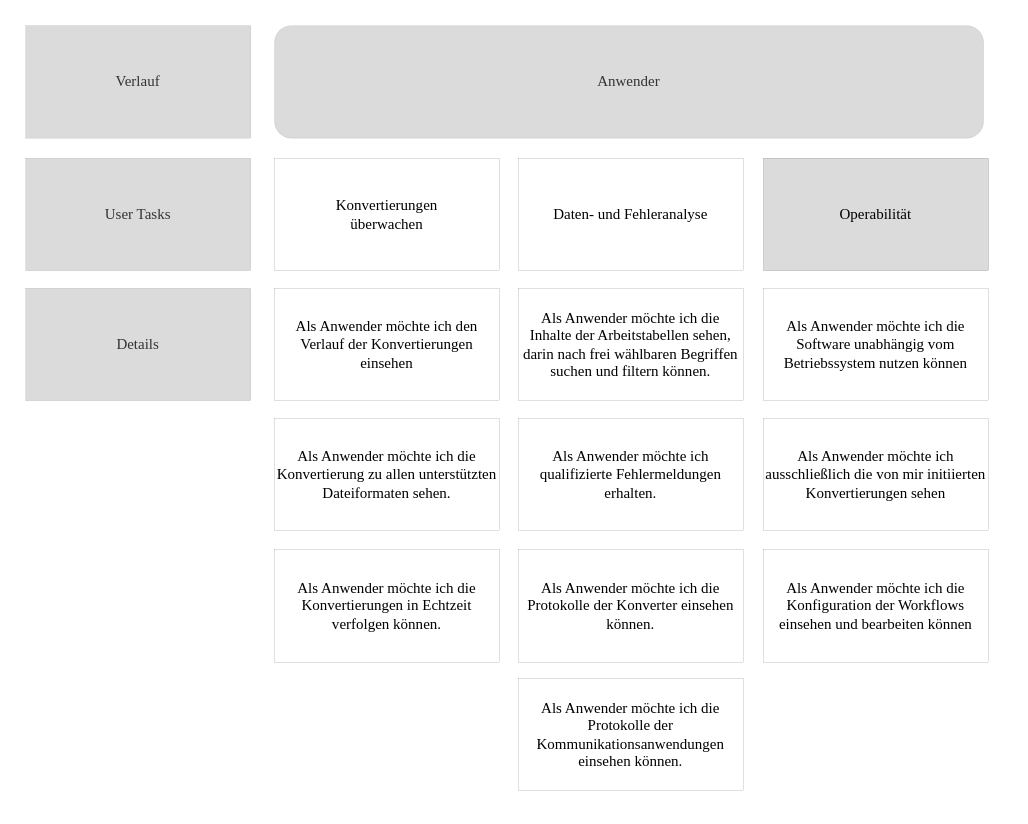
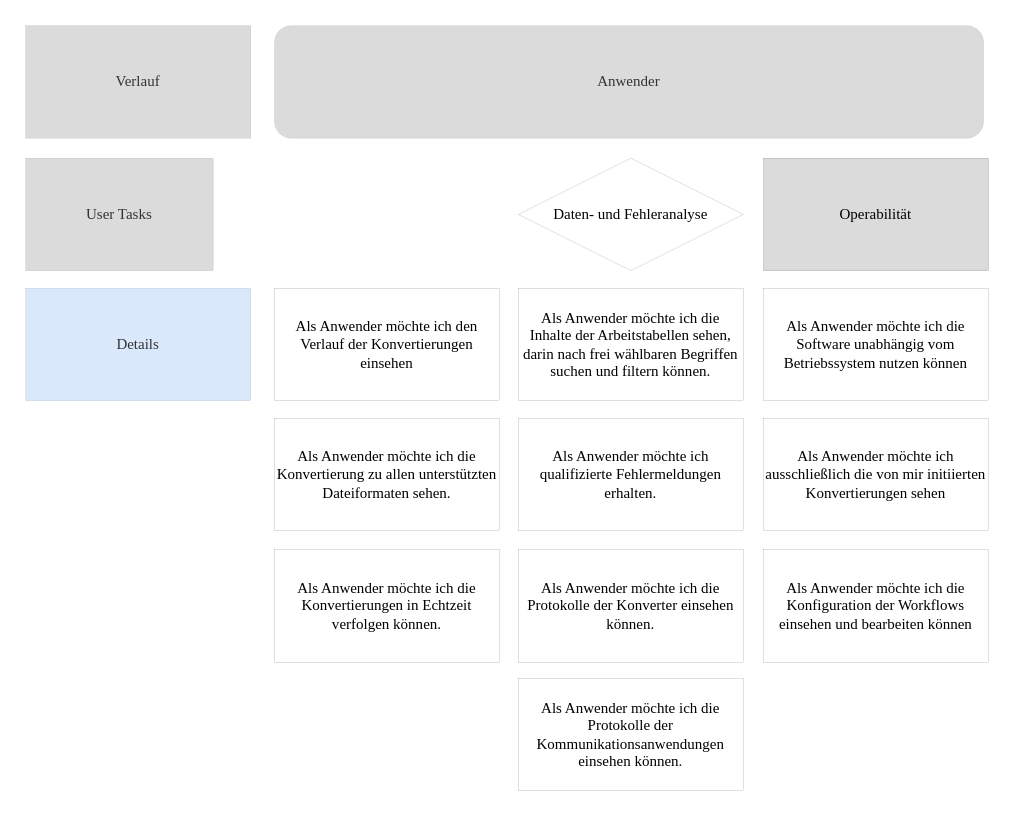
(138, 214) -> (119, 214)
(387, 214) -> none
(631, 214) -> (631, 214)
(138, 344) -> (138, 344)
